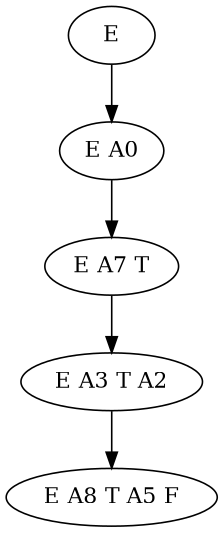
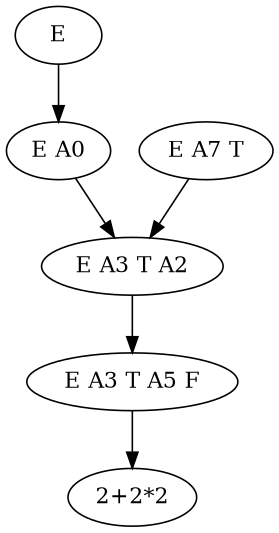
(112, 201) -> (90, 201)
(112, 497) -> (132, 382)
none -> (132, 497)
